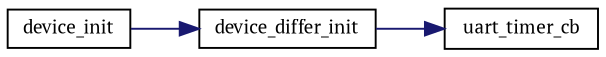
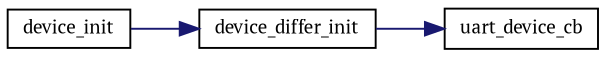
(521, 29) -> (521, 29)
